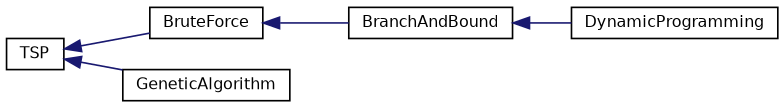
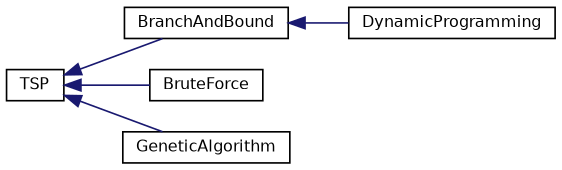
(314, 23) -> (121, 54)
